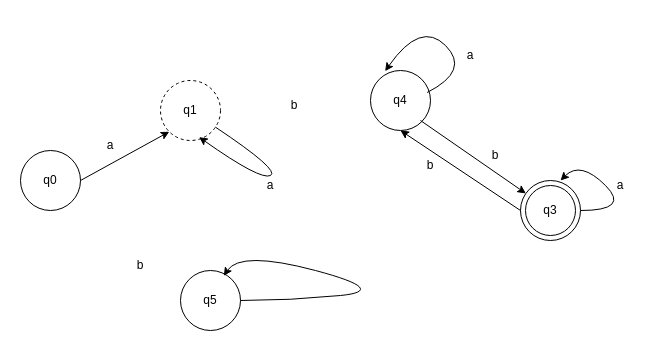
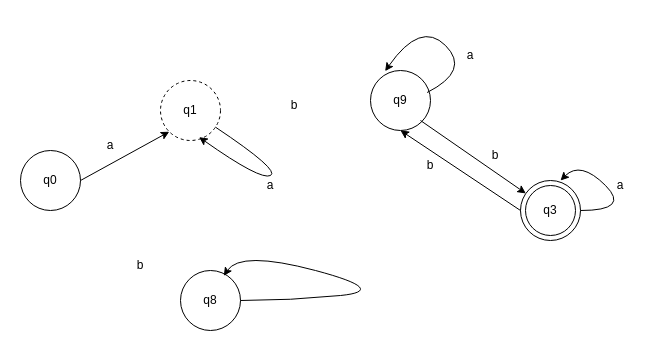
(401, 101) -> (401, 101)
(211, 301) -> (211, 301)
